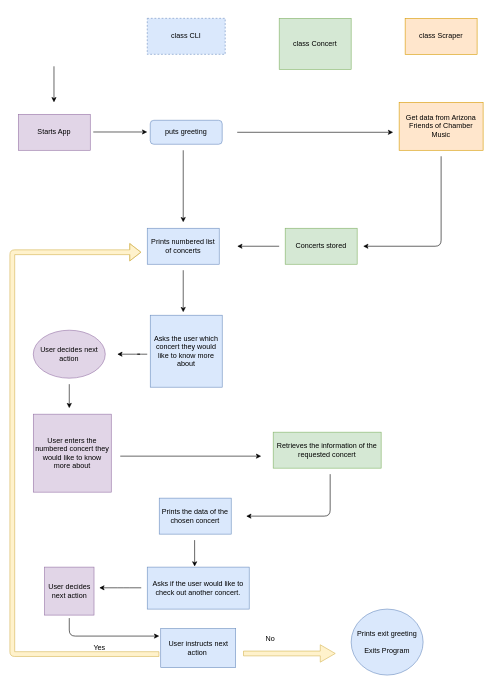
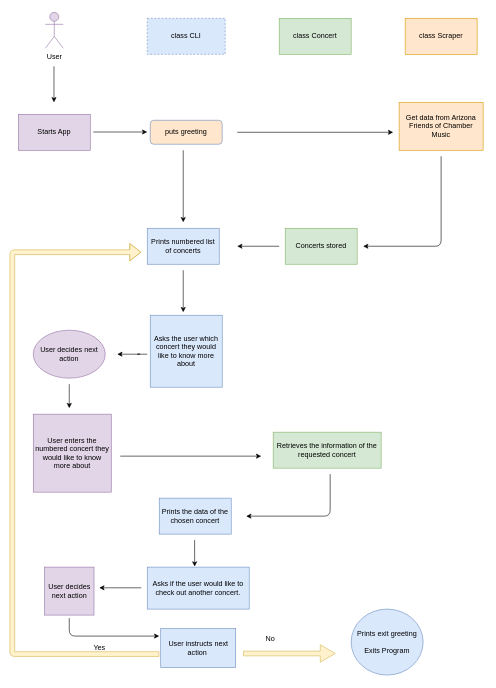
none -> (54, 30)
(315, 44) -> (315, 36)
(186, 132) -> (186, 132)
